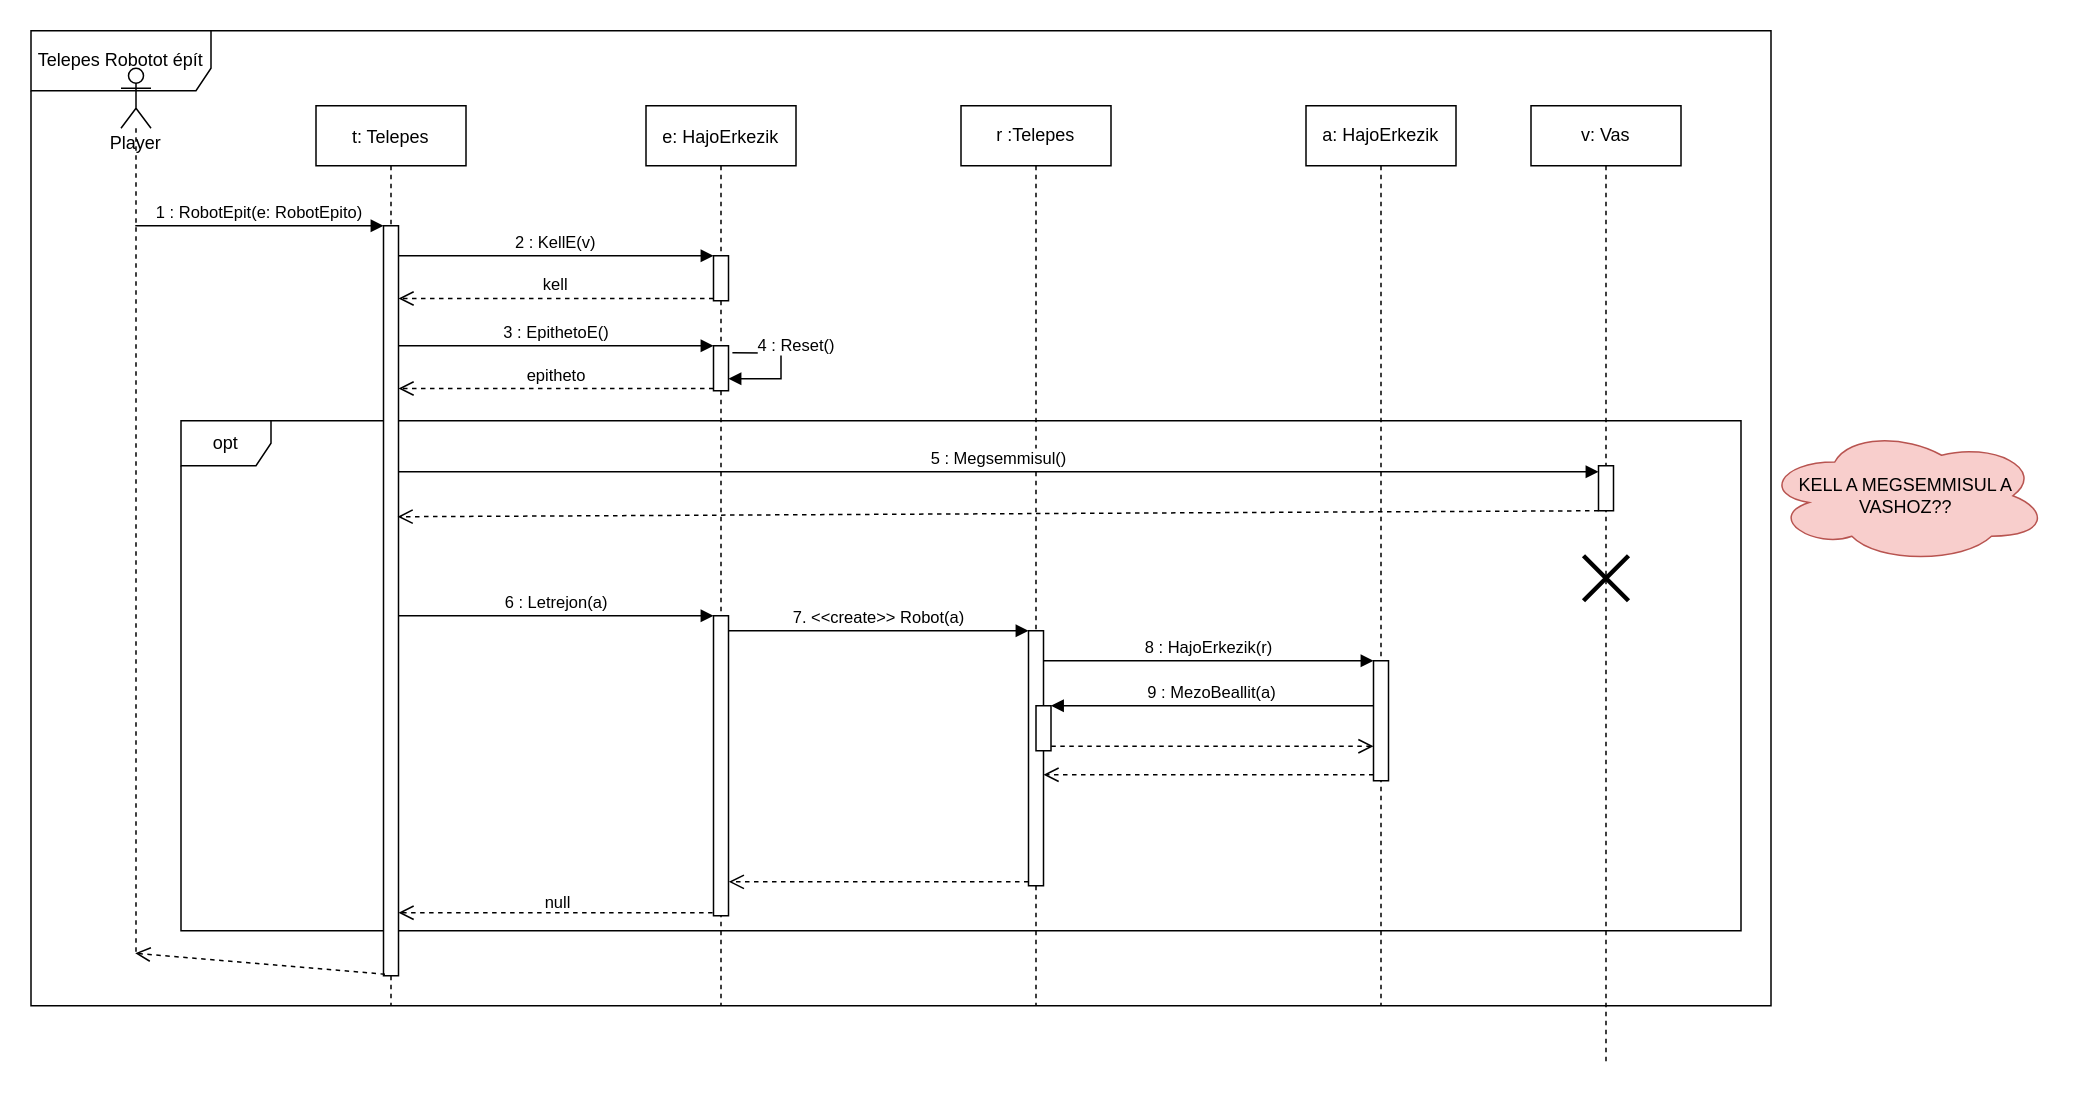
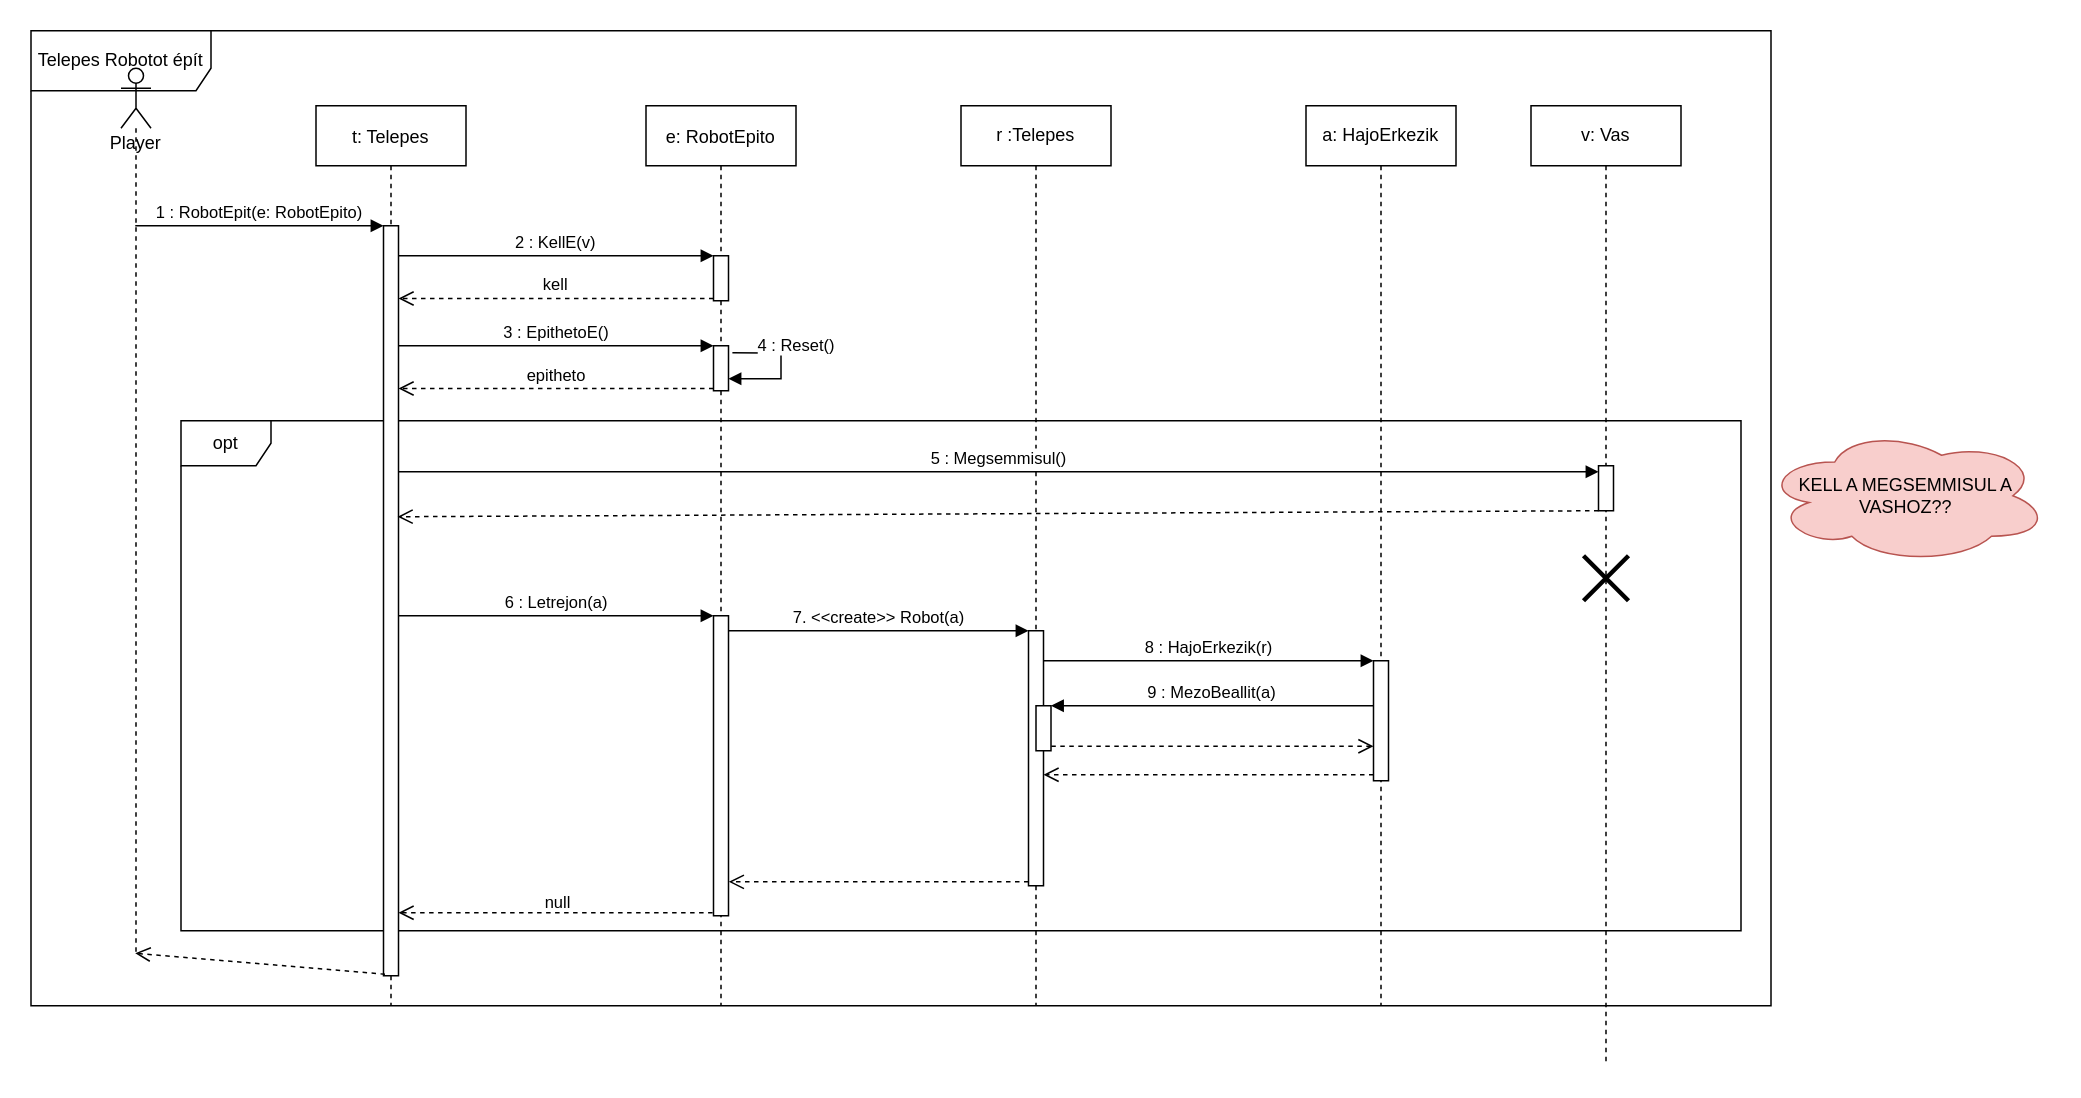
(720, 137) -> (720, 137)
